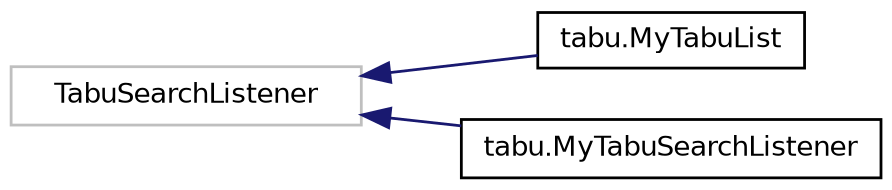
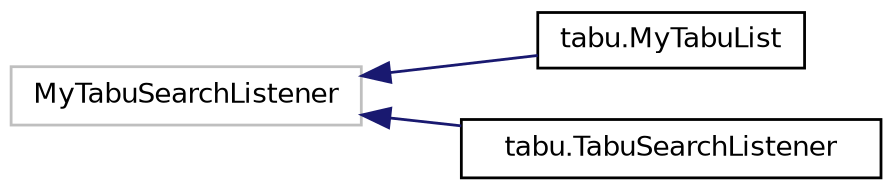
(186, 96) -> (186, 96)
(671, 149) -> (671, 149)
